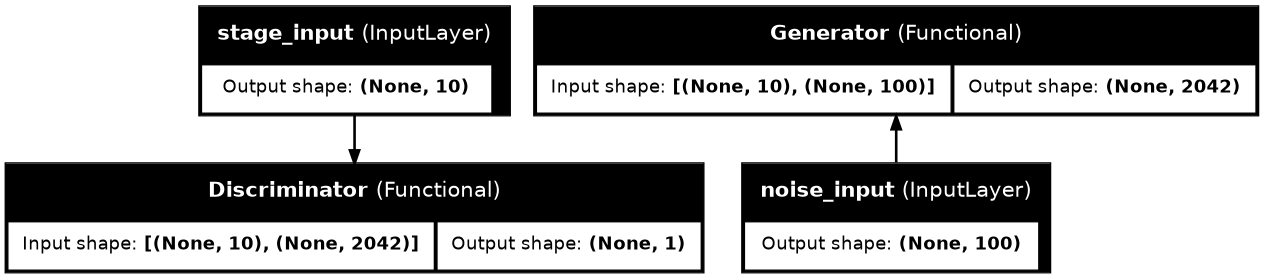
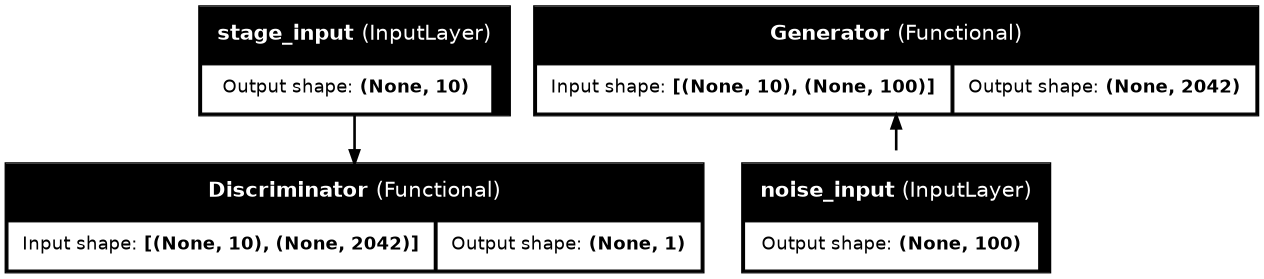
(896, 146) -> (896, 139)
